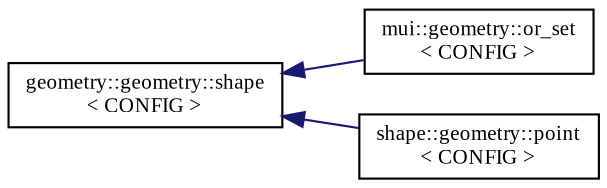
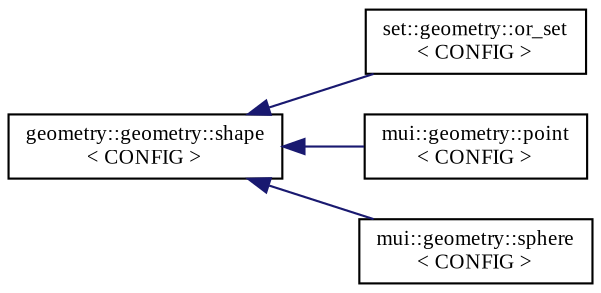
(479, 42) -> (476, 42)
(479, 147) -> (476, 147)
none -> (476, 251)
